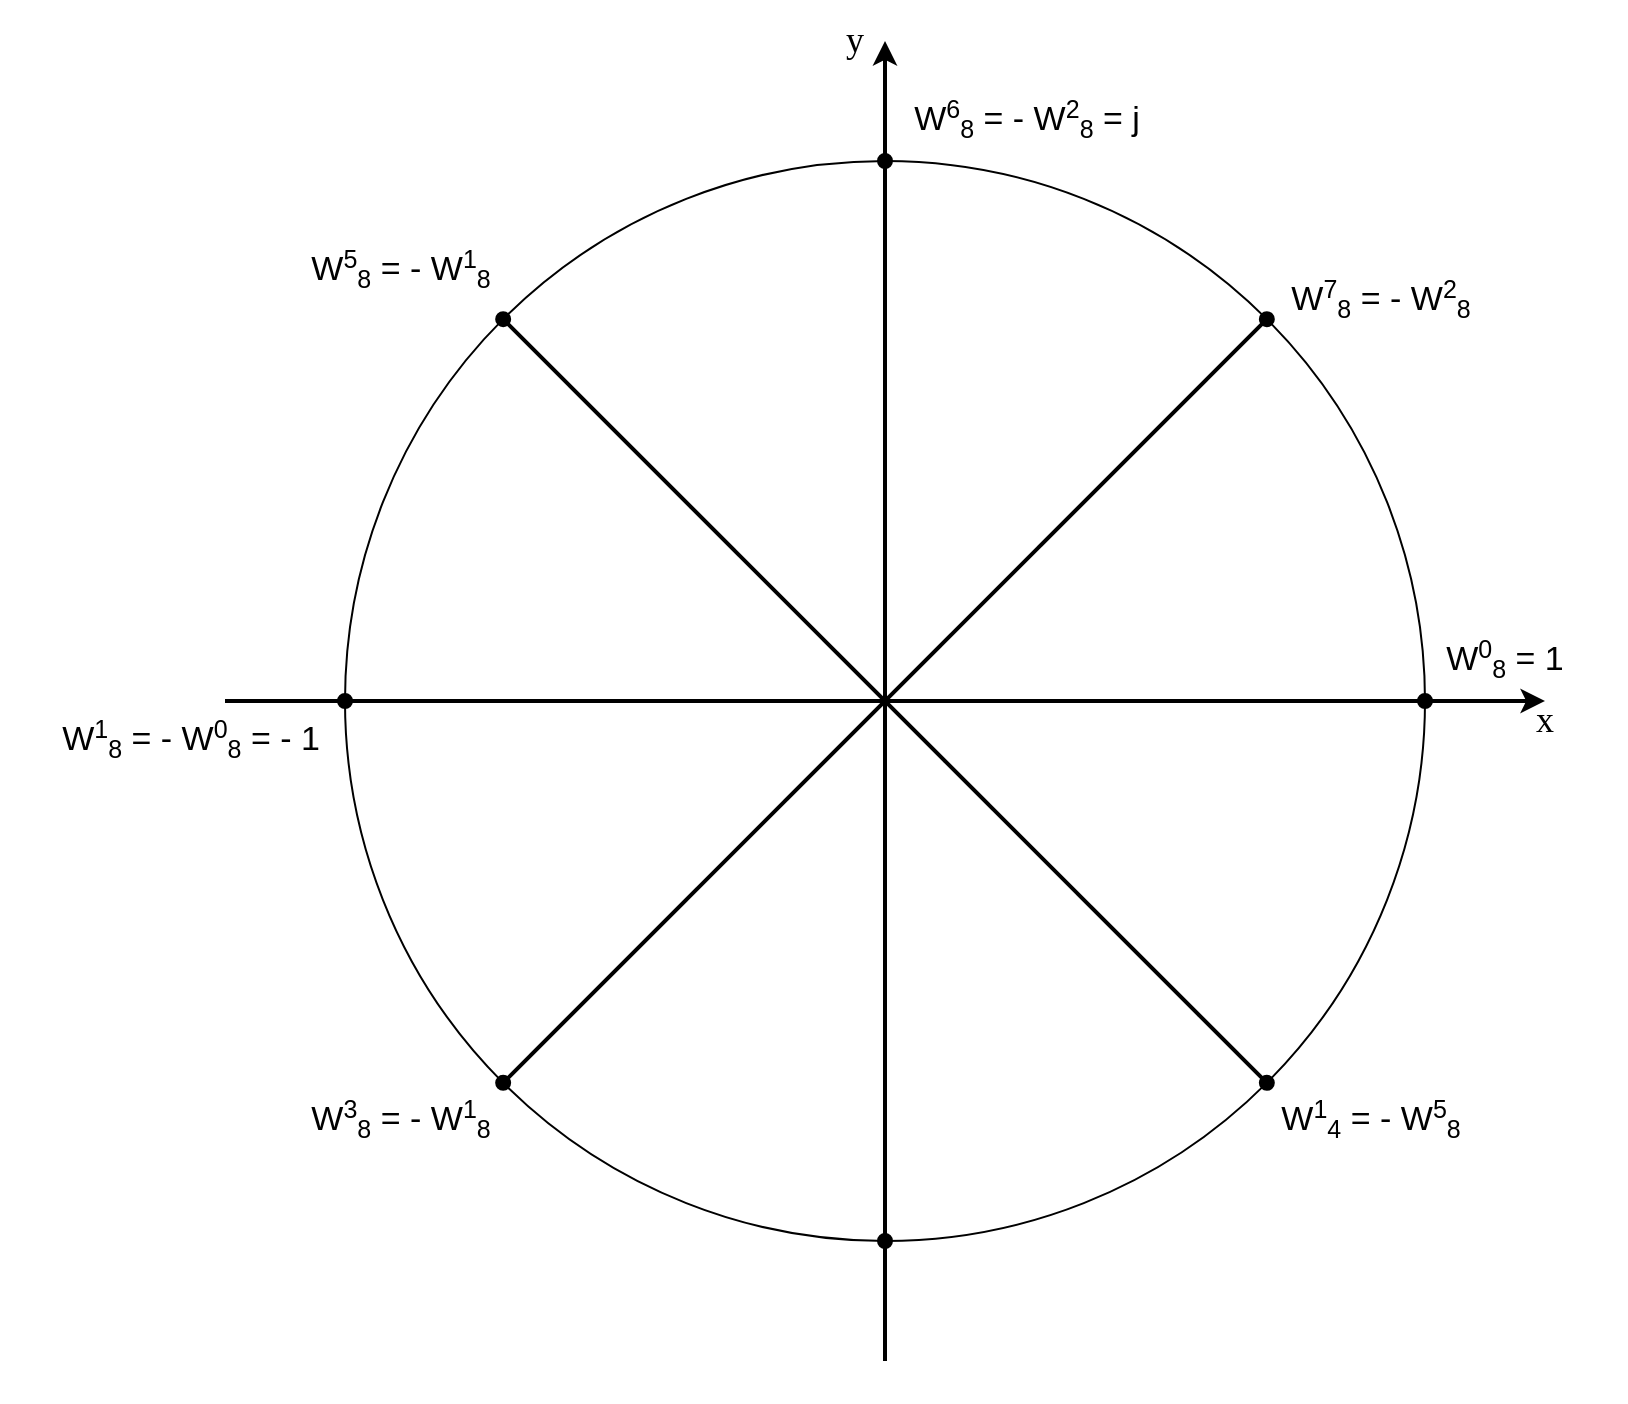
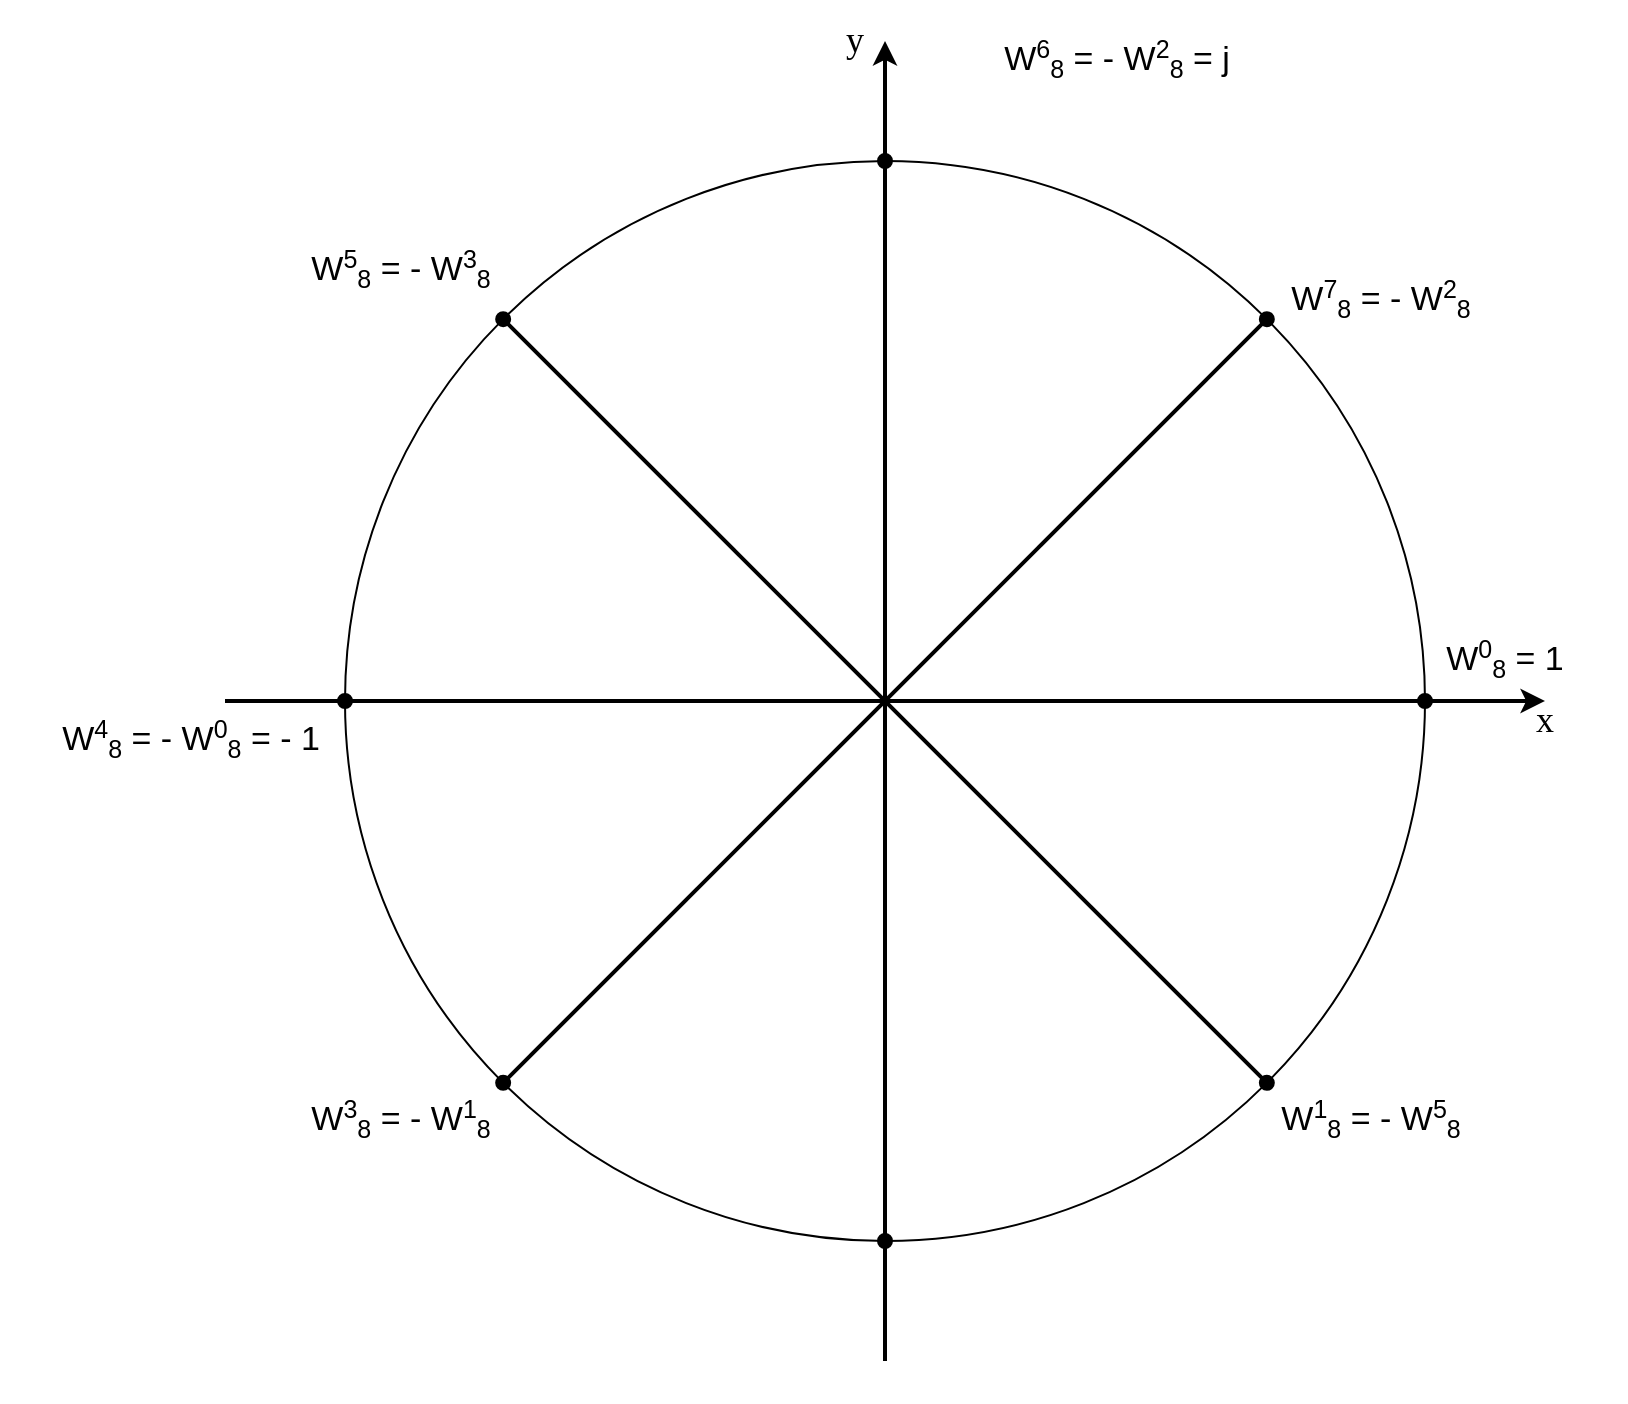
(1026, 121) -> (1116, 61)
(402, 271) -> (402, 271)
(192, 741) -> (192, 741)
(1372, 1121) -> (1372, 1121)
